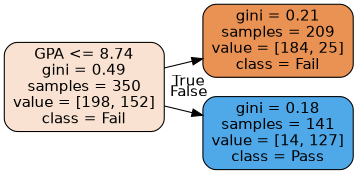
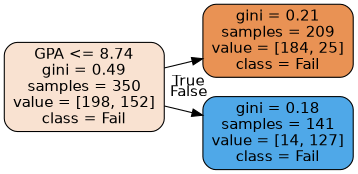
(278, 133) -> (278, 133)
